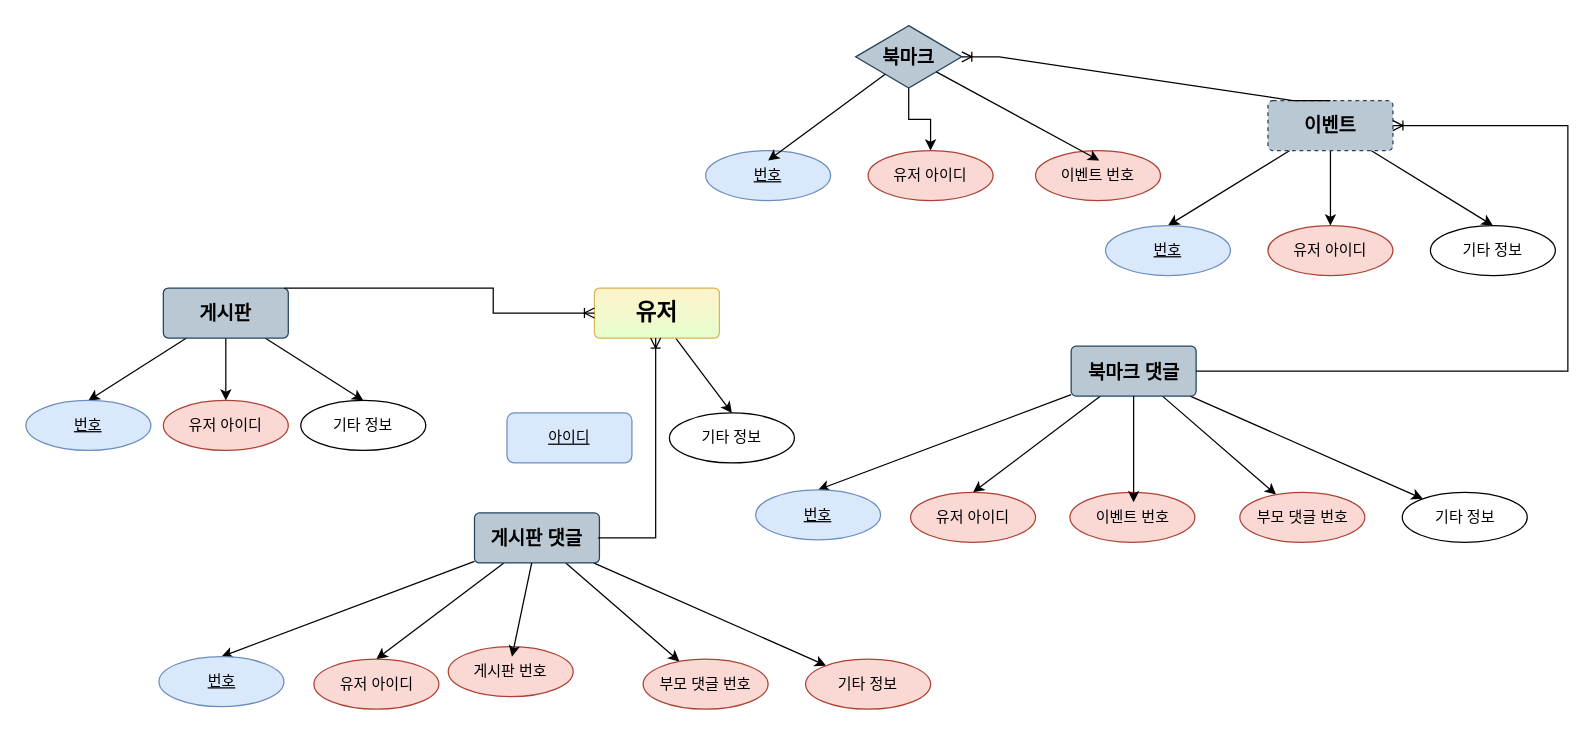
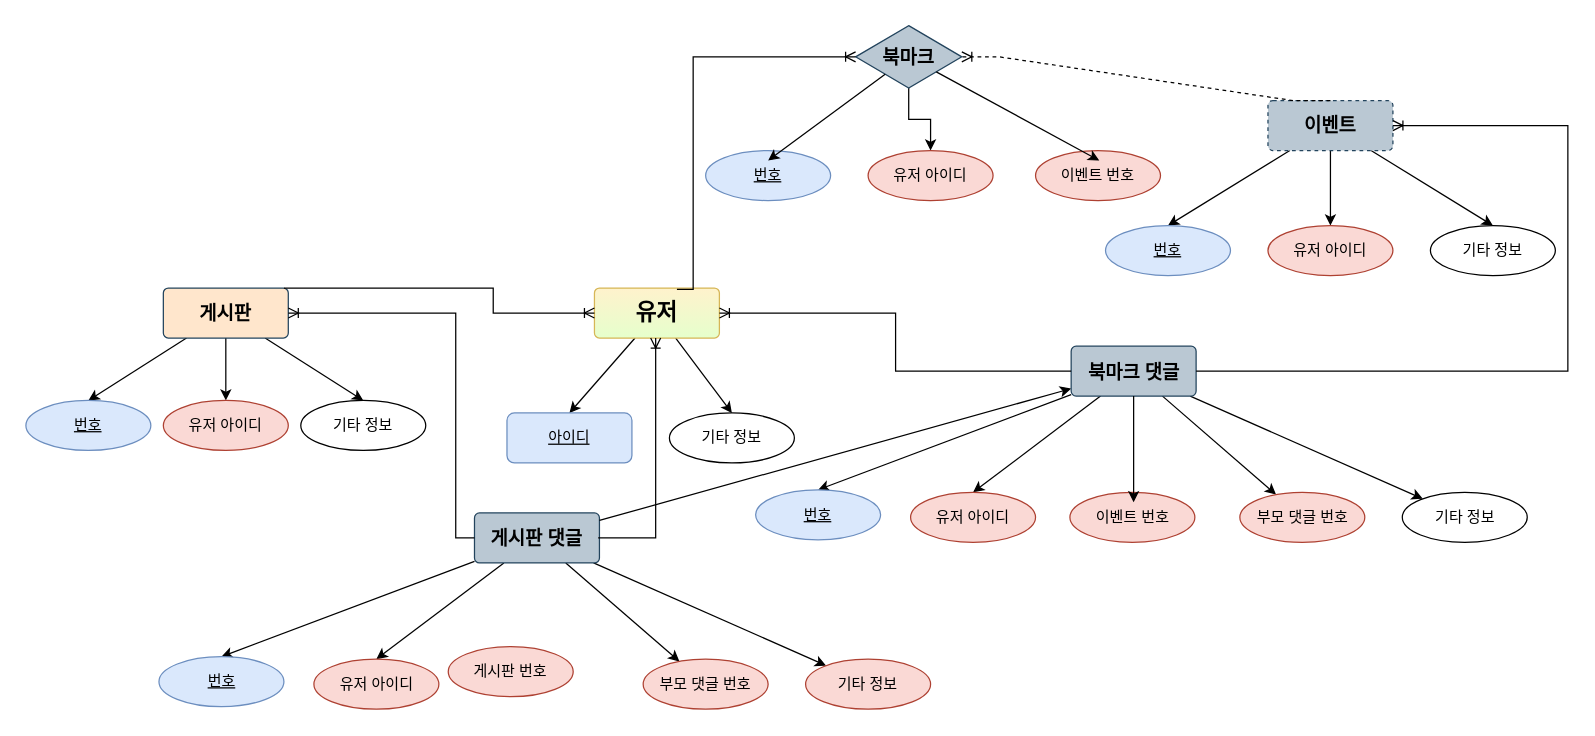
(1145, 79) -> (1145, 79)
none -> (693, 100)
(226, 313) -> (226, 313)
none -> (896, 342)
none -> (456, 351)
none -> (605, 372)
(523, 606) -> (831, 456)
